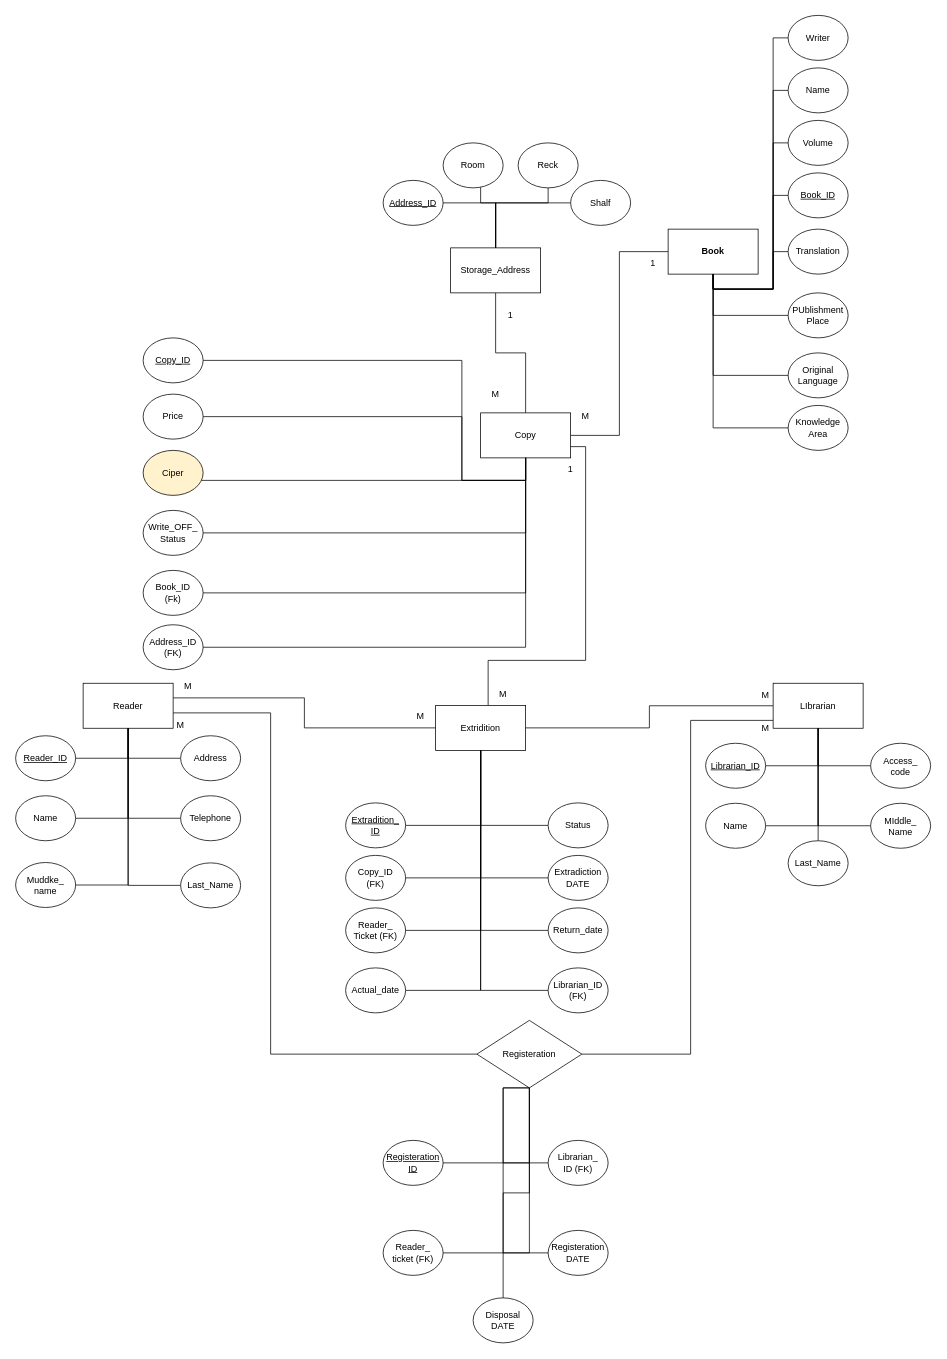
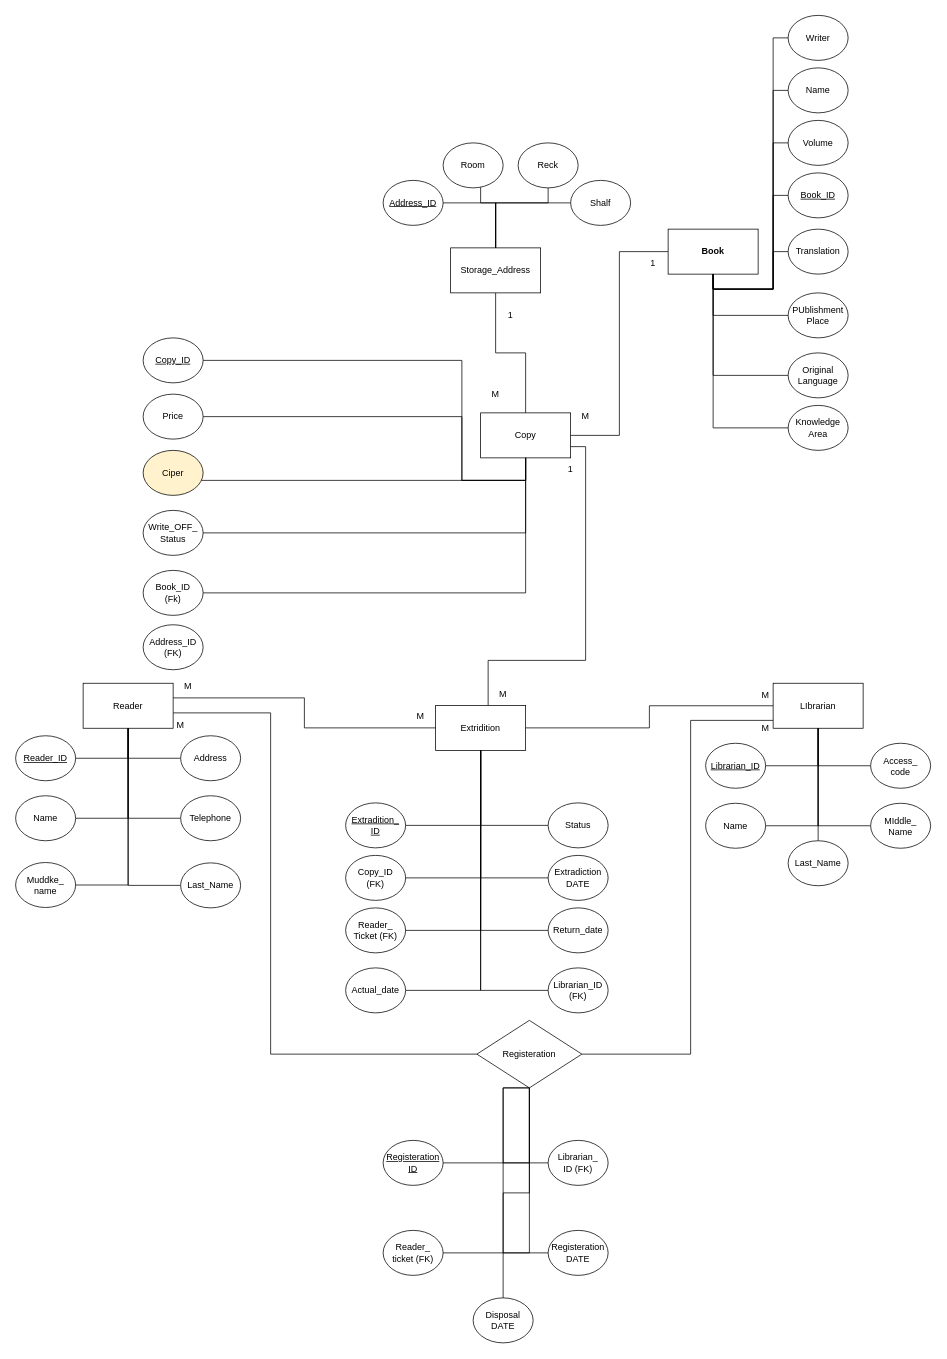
(390, 647) -> none
